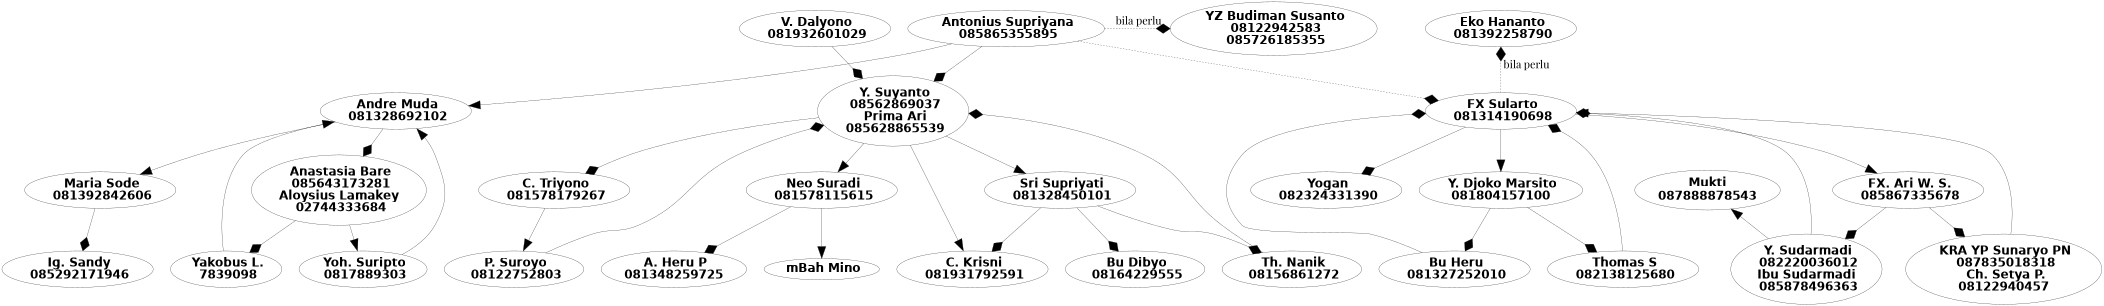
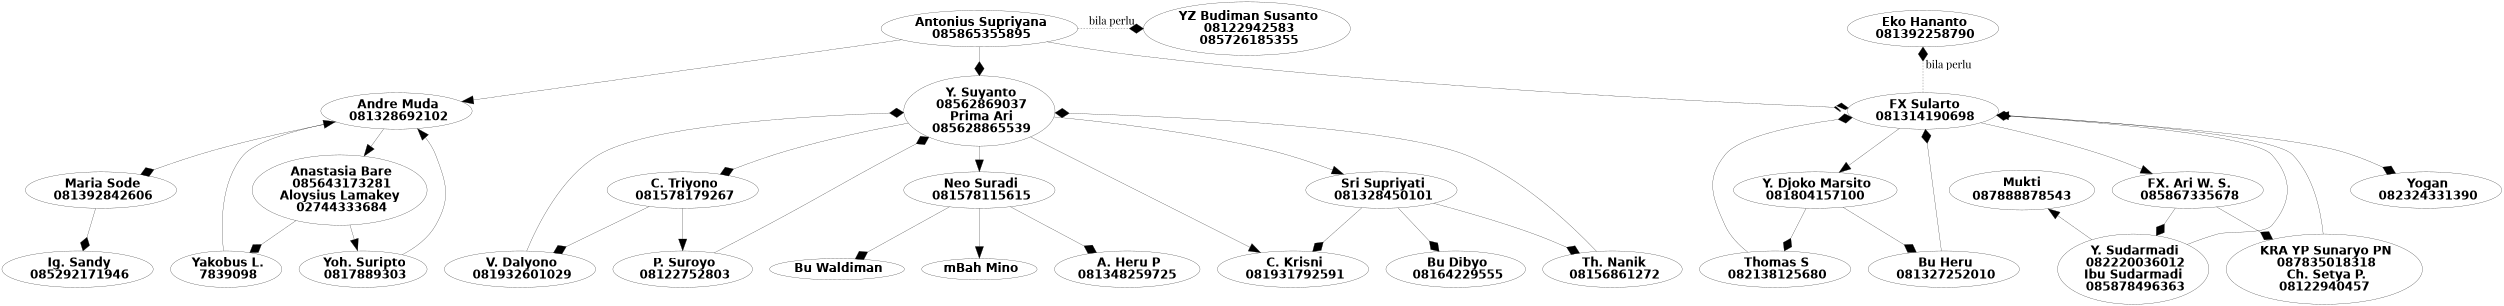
(1251, 70) -> (1440, 84)
(377, 137) -> (377, 138)
(242, 142) -> (244, 142)
none -> (608, 227)
none -> (837, 269)
